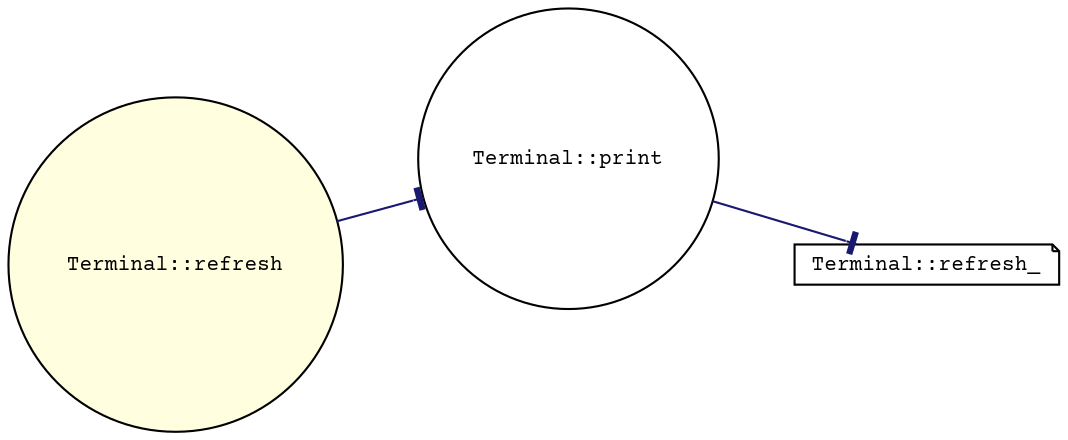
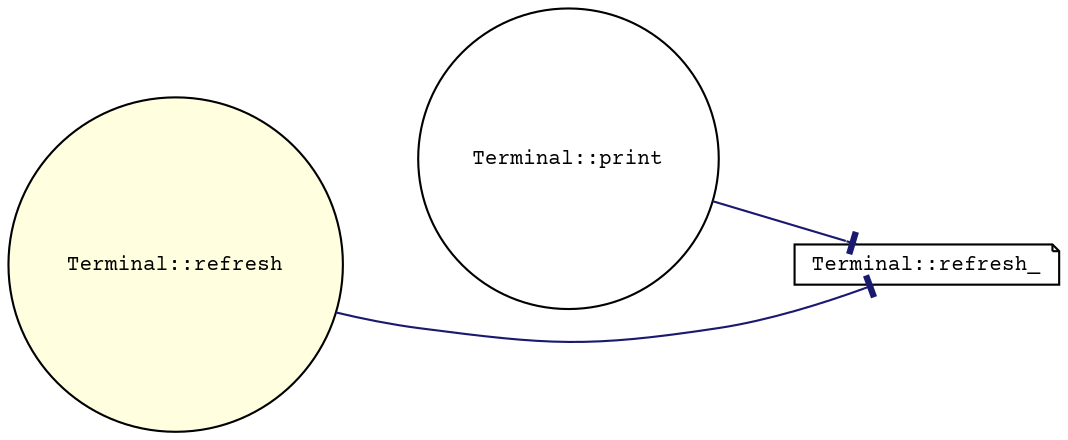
(375, 211) -> (602, 341)
